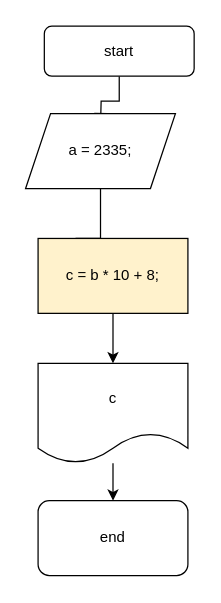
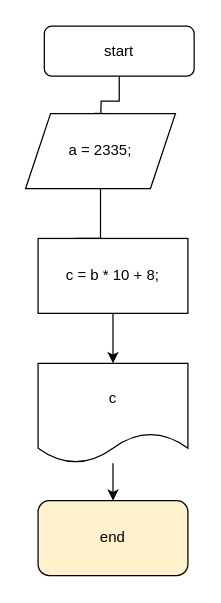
(113, 276) -> (113, 276)
(113, 538) -> (113, 538)
